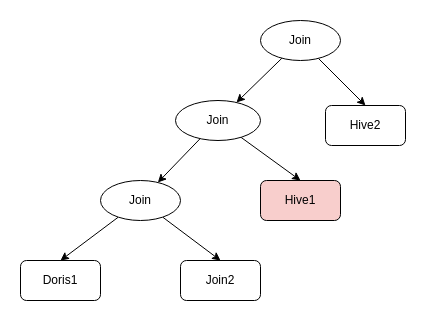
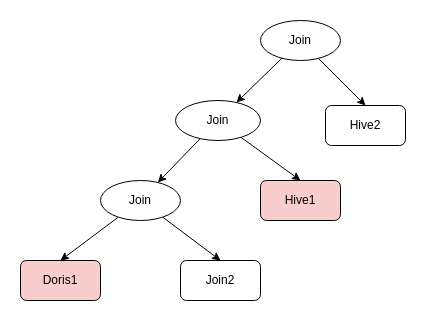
(61, 281) -> (61, 281)
